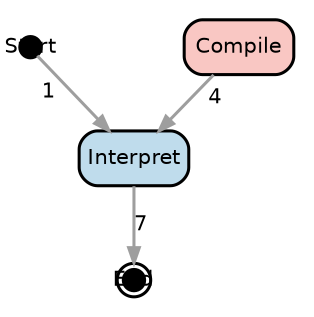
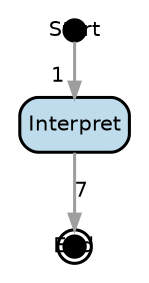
(239, 47) -> none
